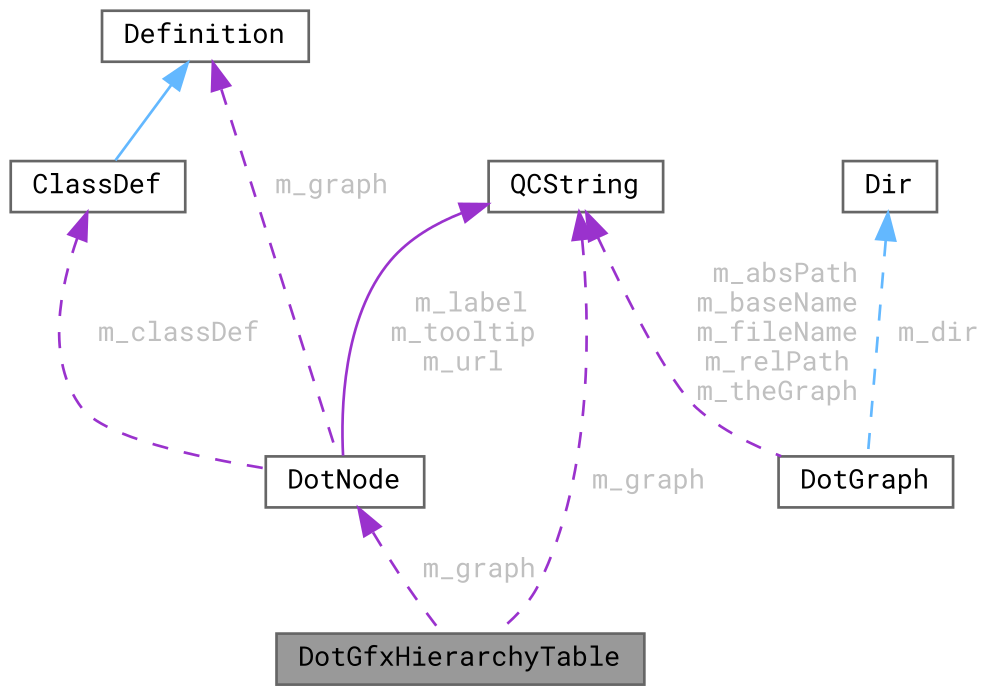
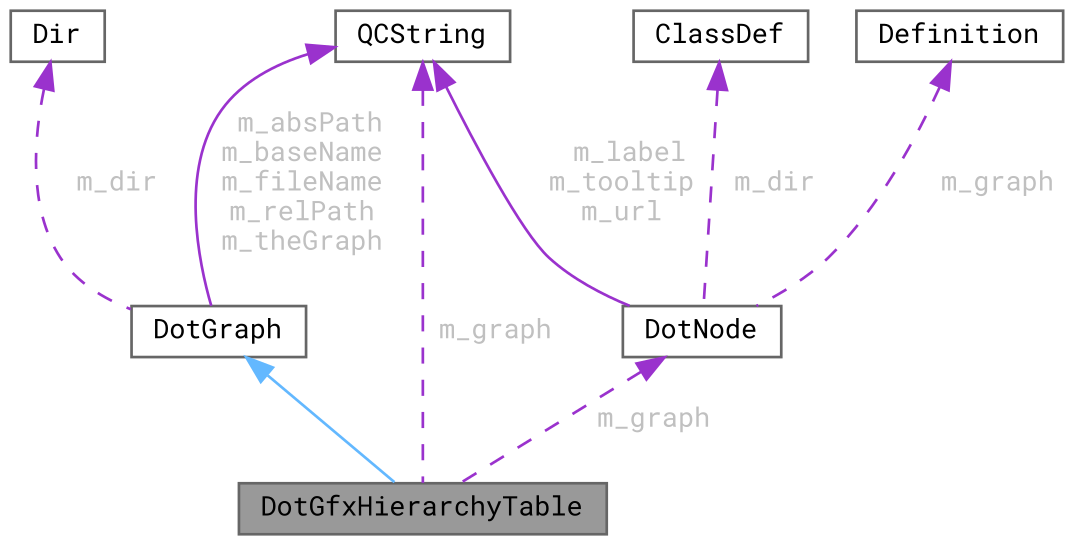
(143, 123) -> none
(172, 334) -> (768, 184)
(877, 348) -> (43, 219)
(667, 368) -> (202, 154)
none -> (331, 429)
